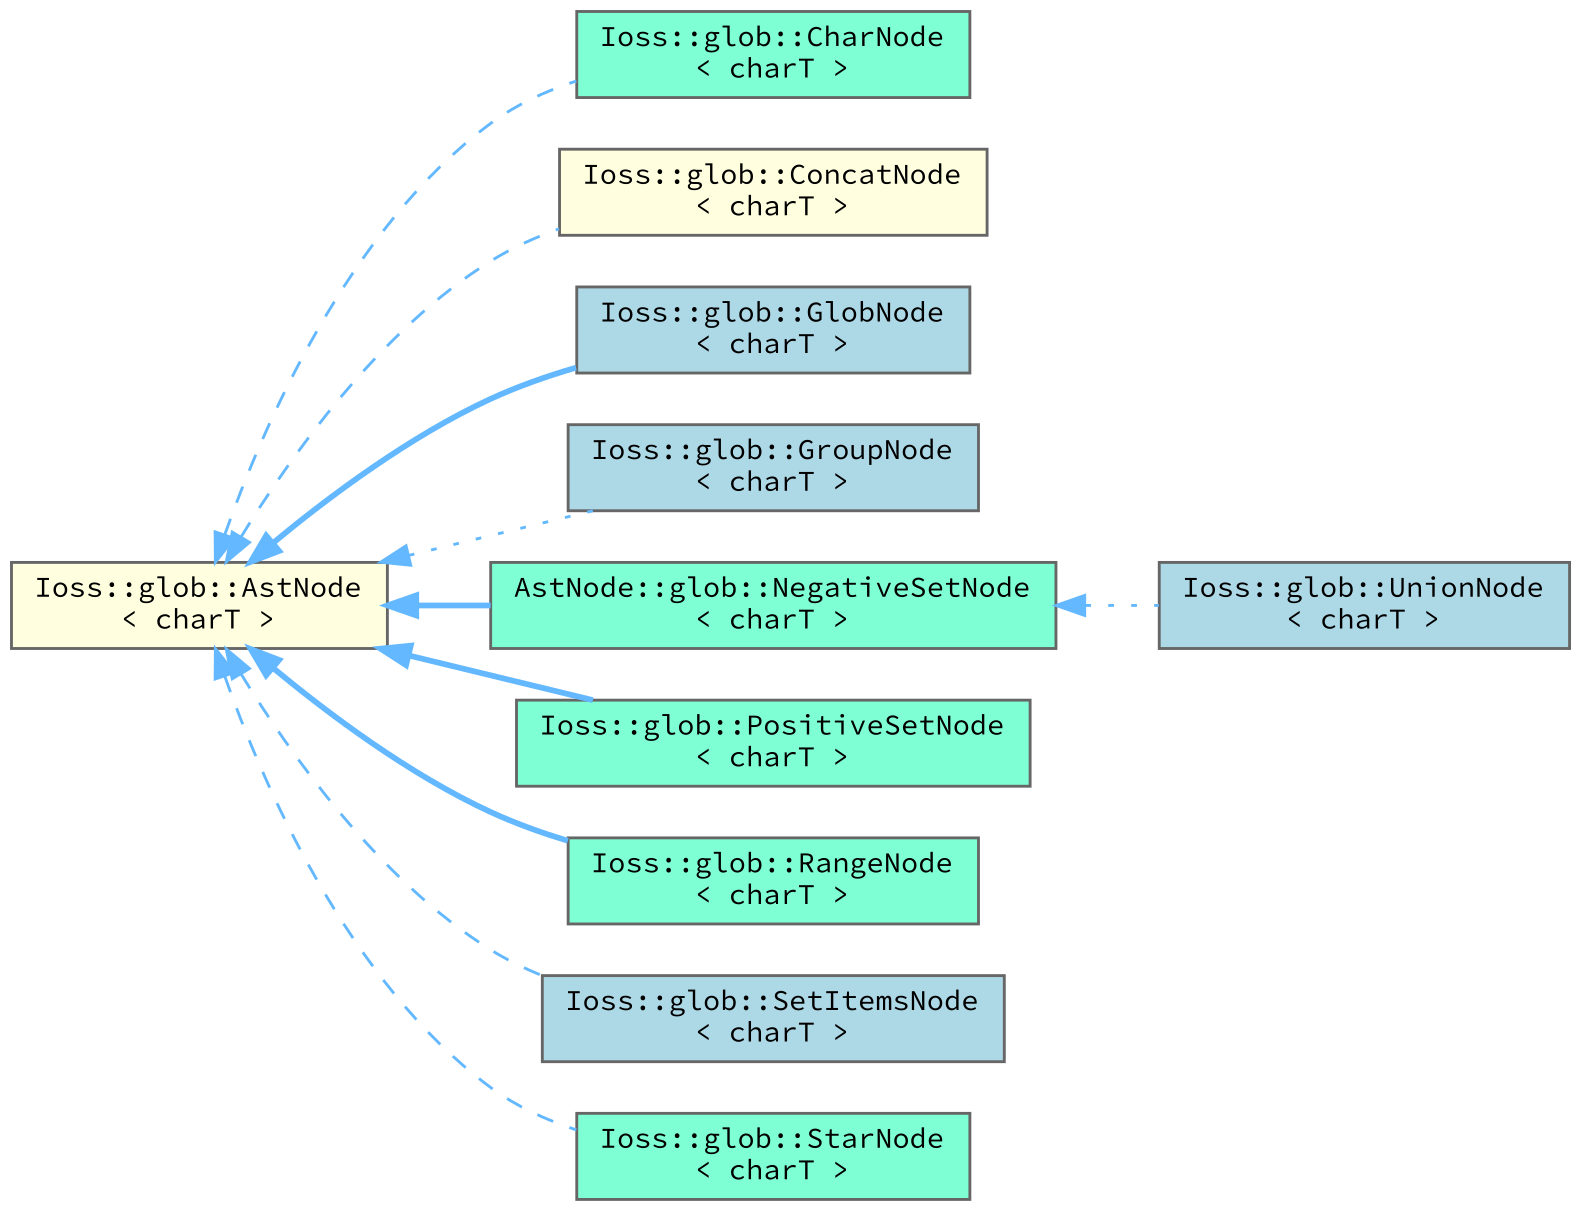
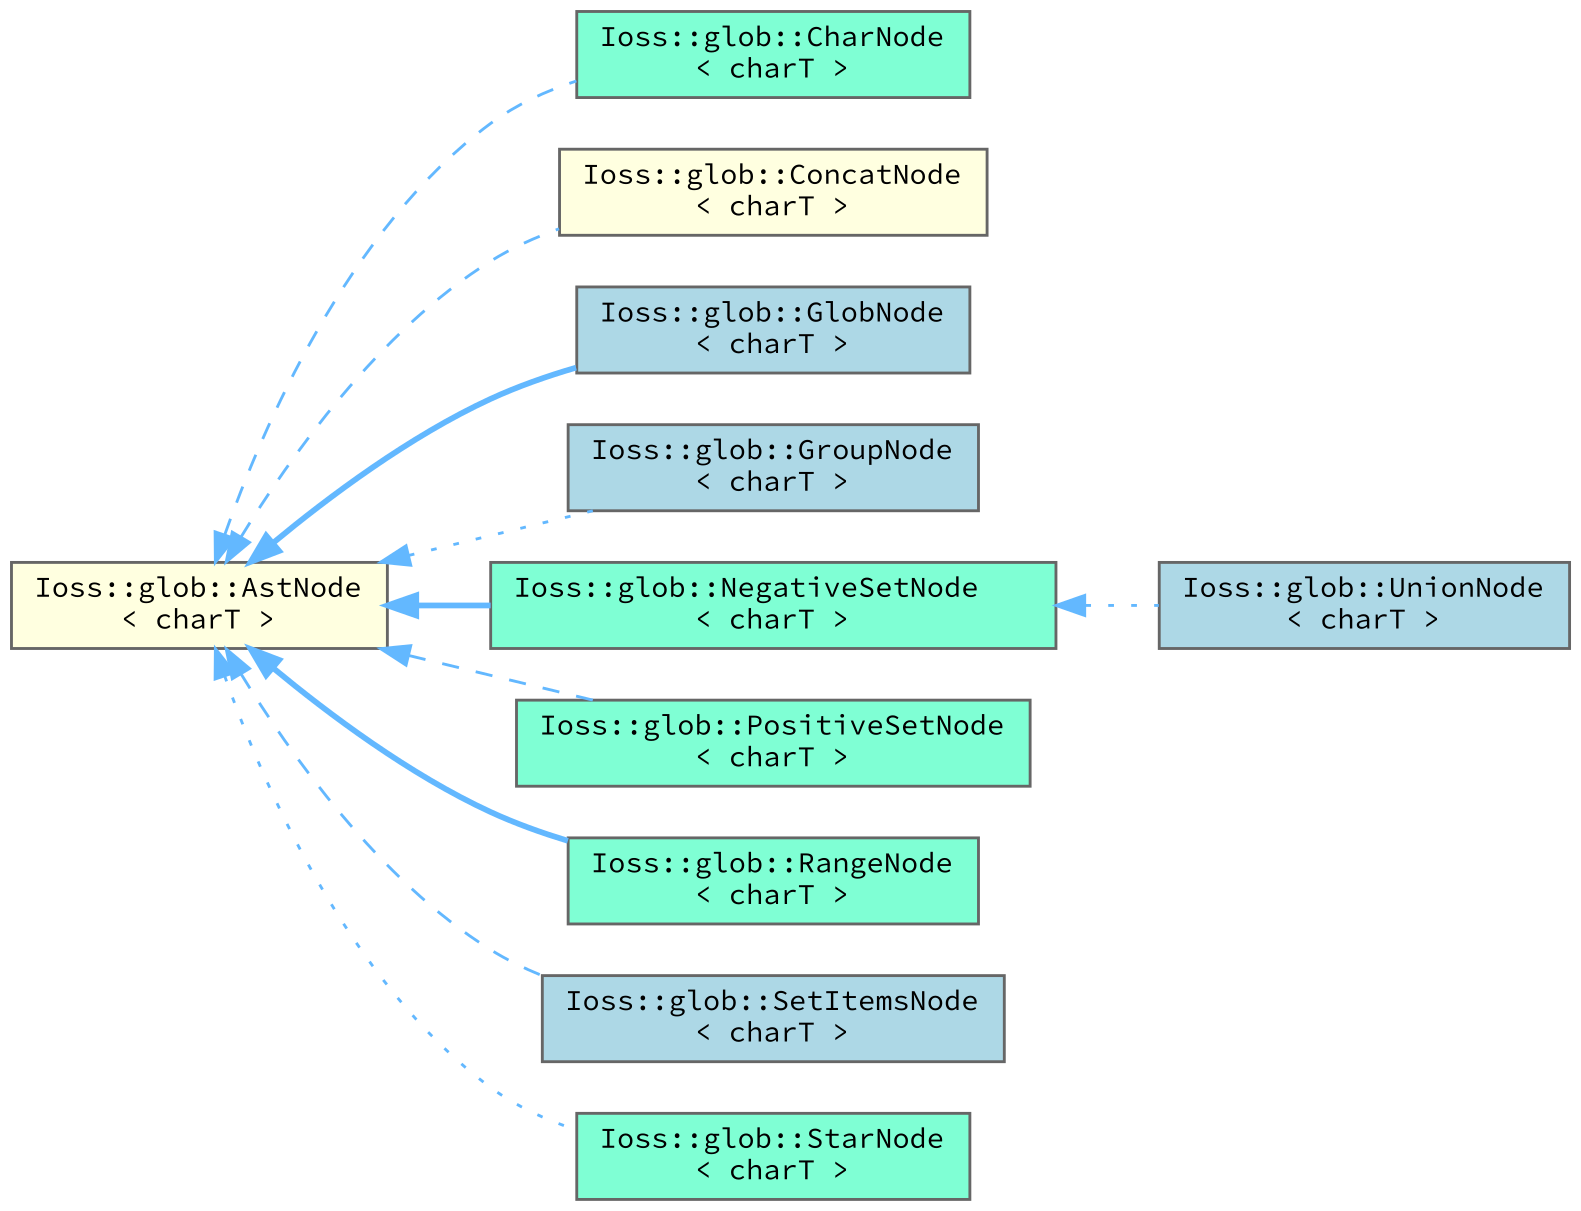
(773, 605) -> (773, 605)
(501, 678) -> (501, 678)
(355, 941) -> (355, 941)
